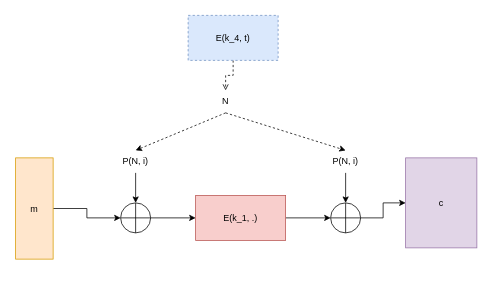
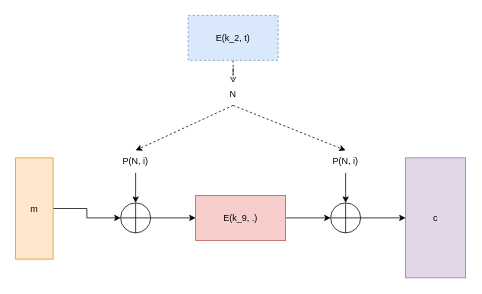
(233, 38) -> (233, 38)
(225, 102) -> (233, 94)
(441, 203) -> (435, 218)
(240, 218) -> (240, 218)
